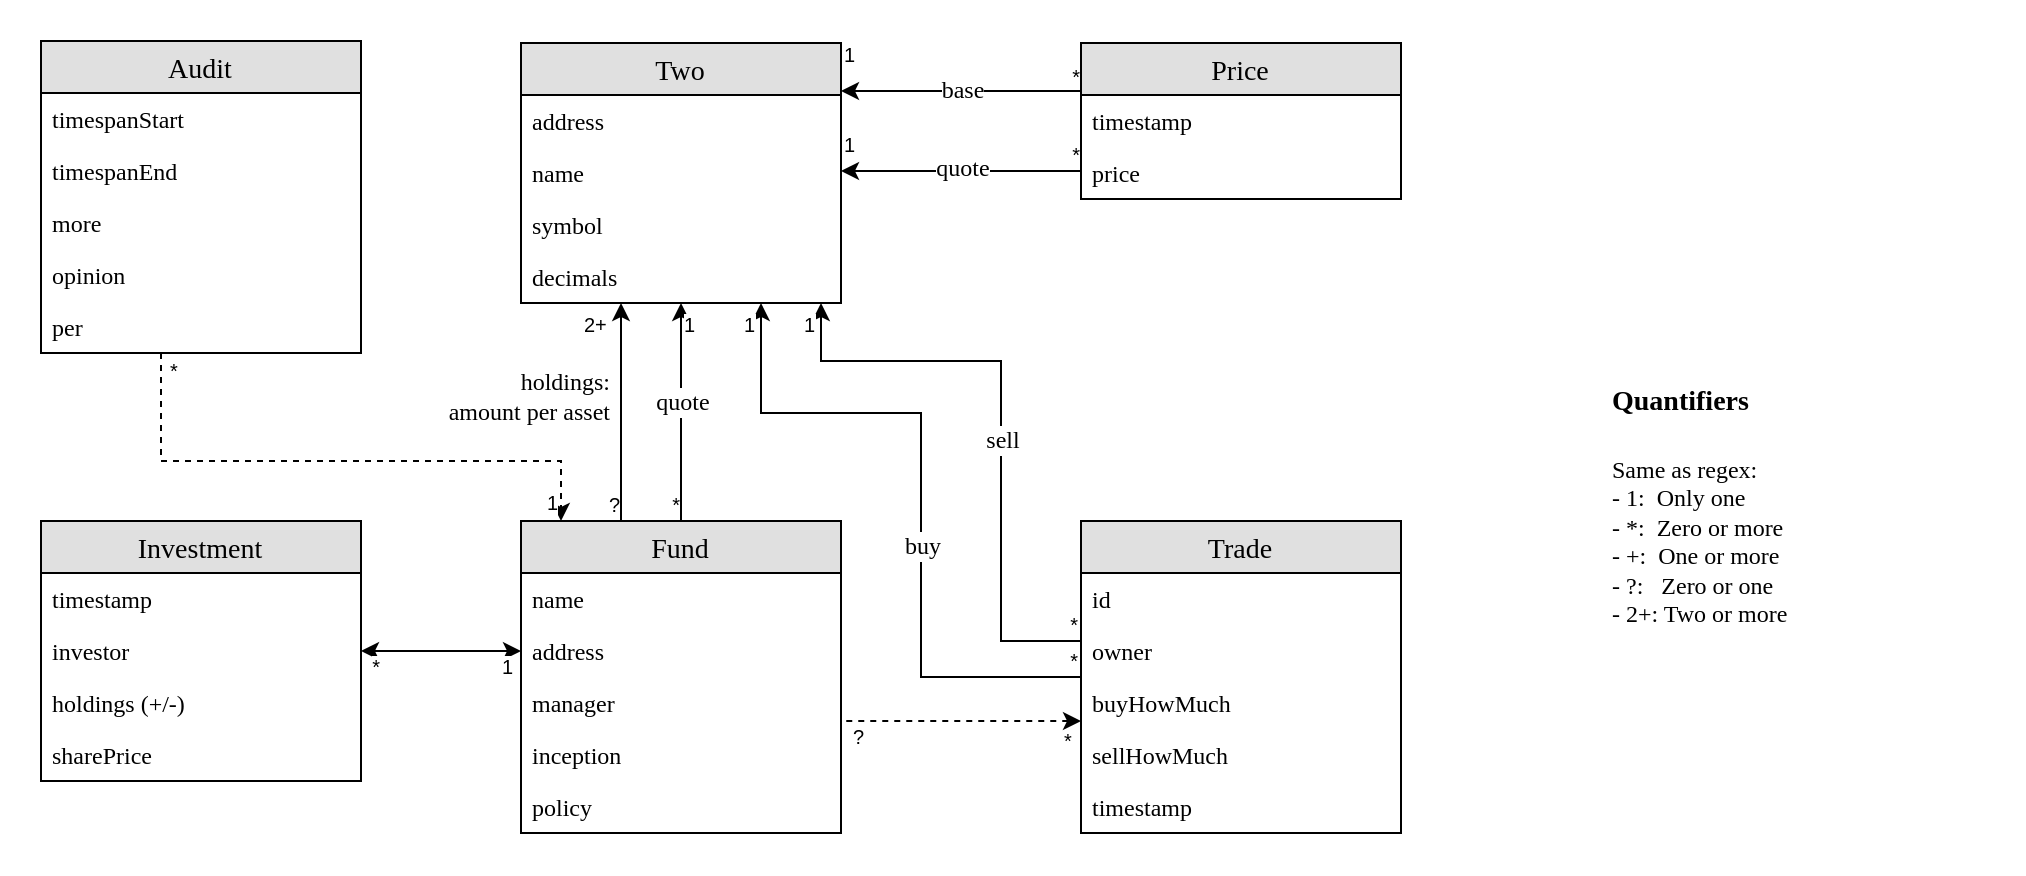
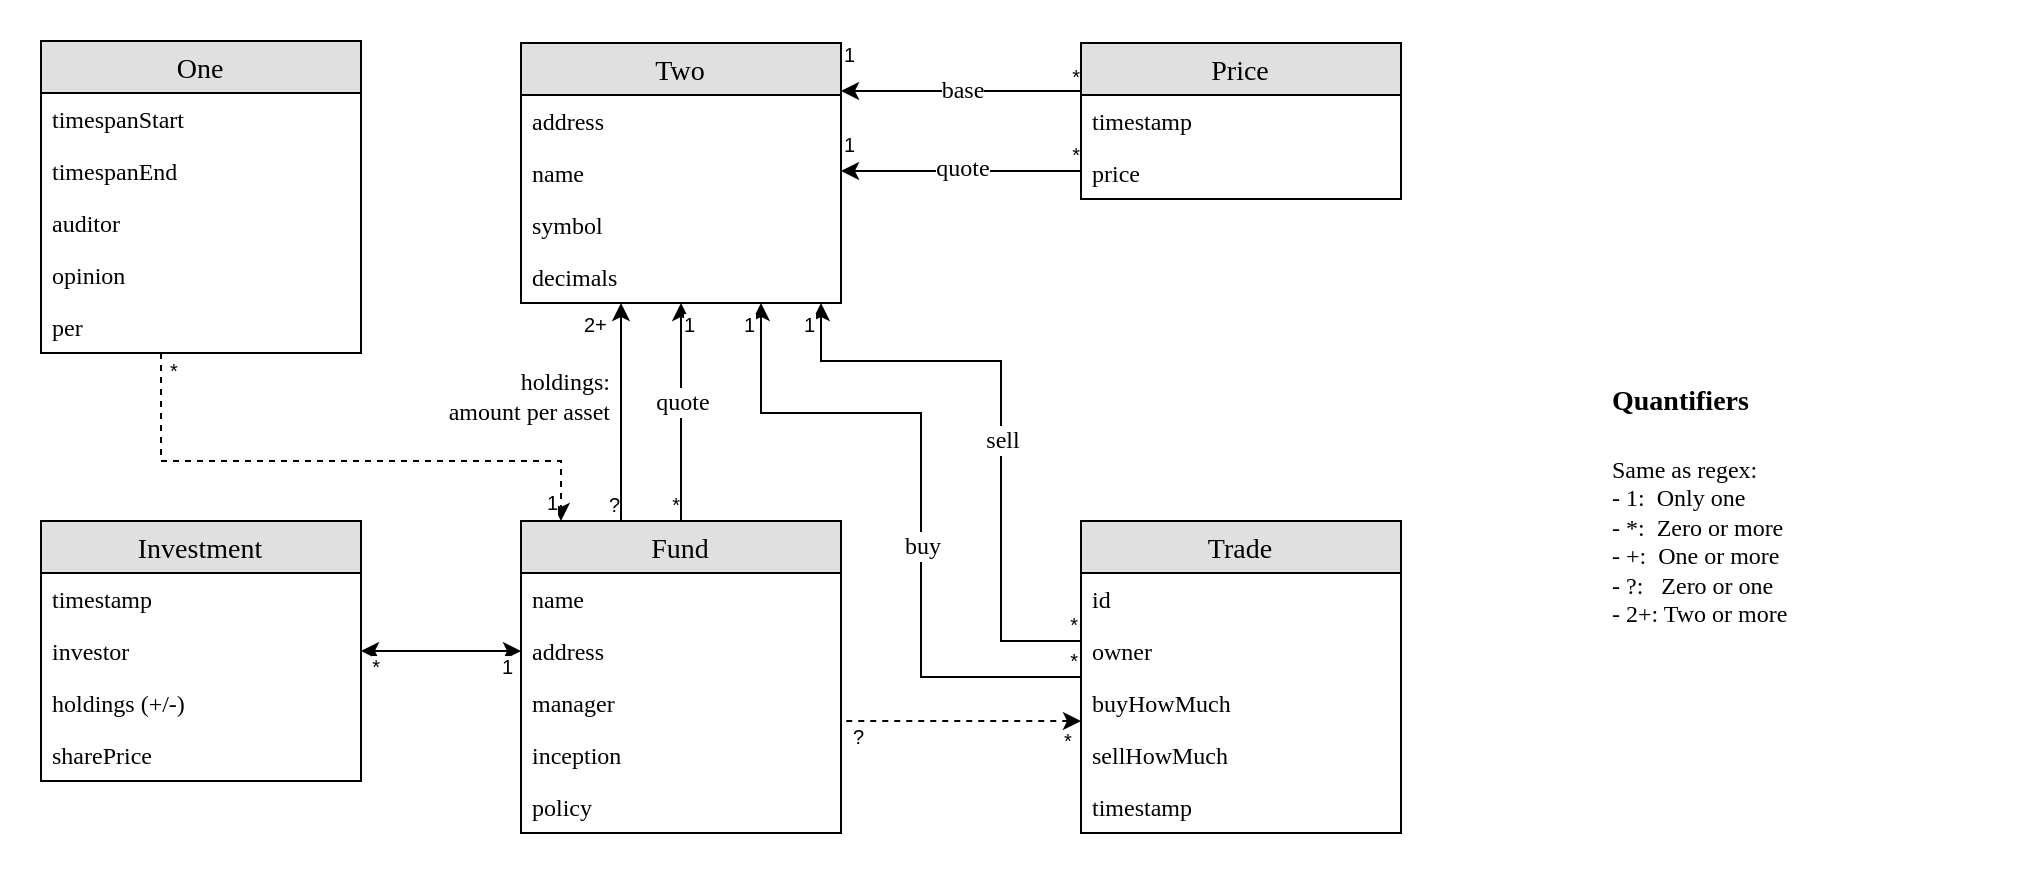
(200, 69) -> (200, 69)
(79, 224) -> (96, 224)
